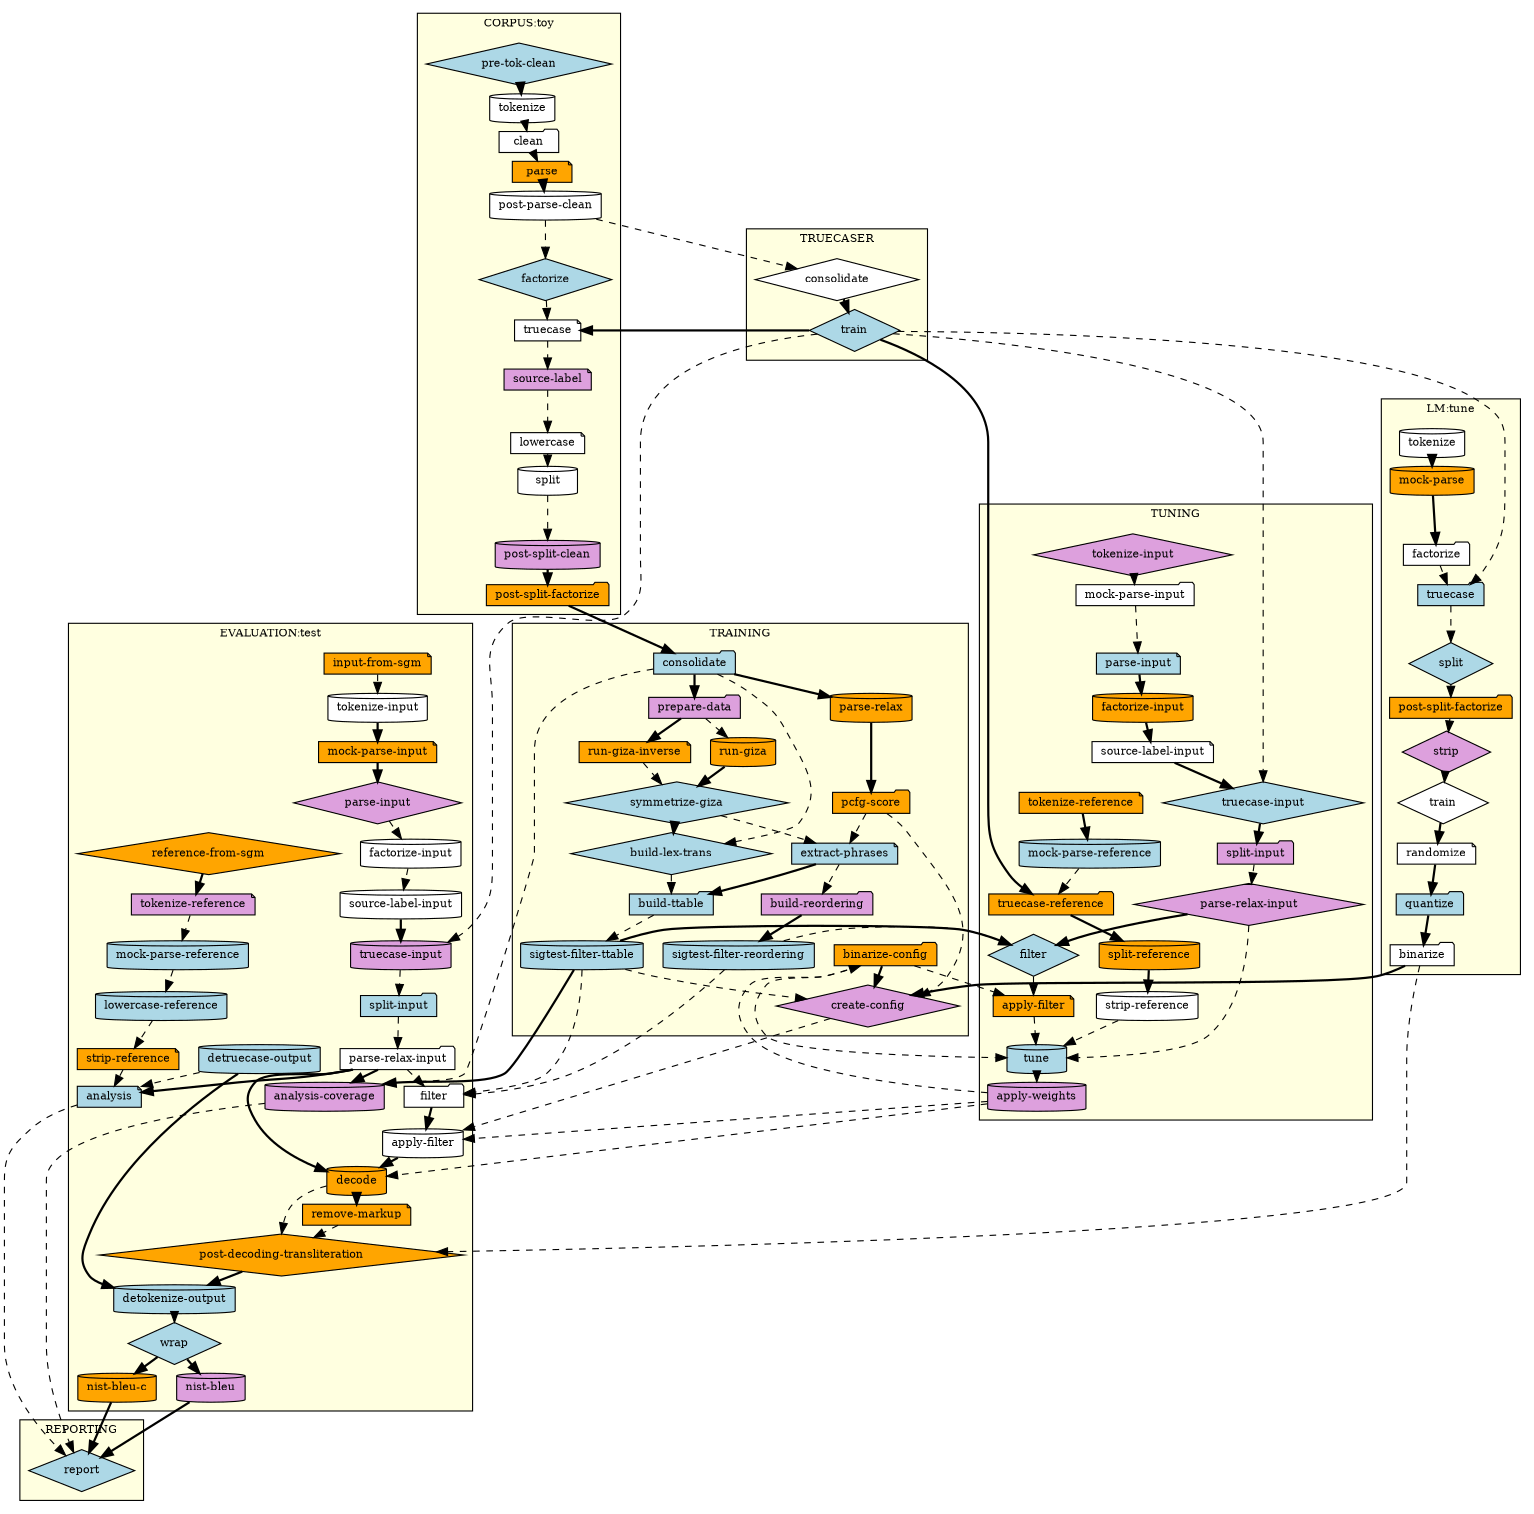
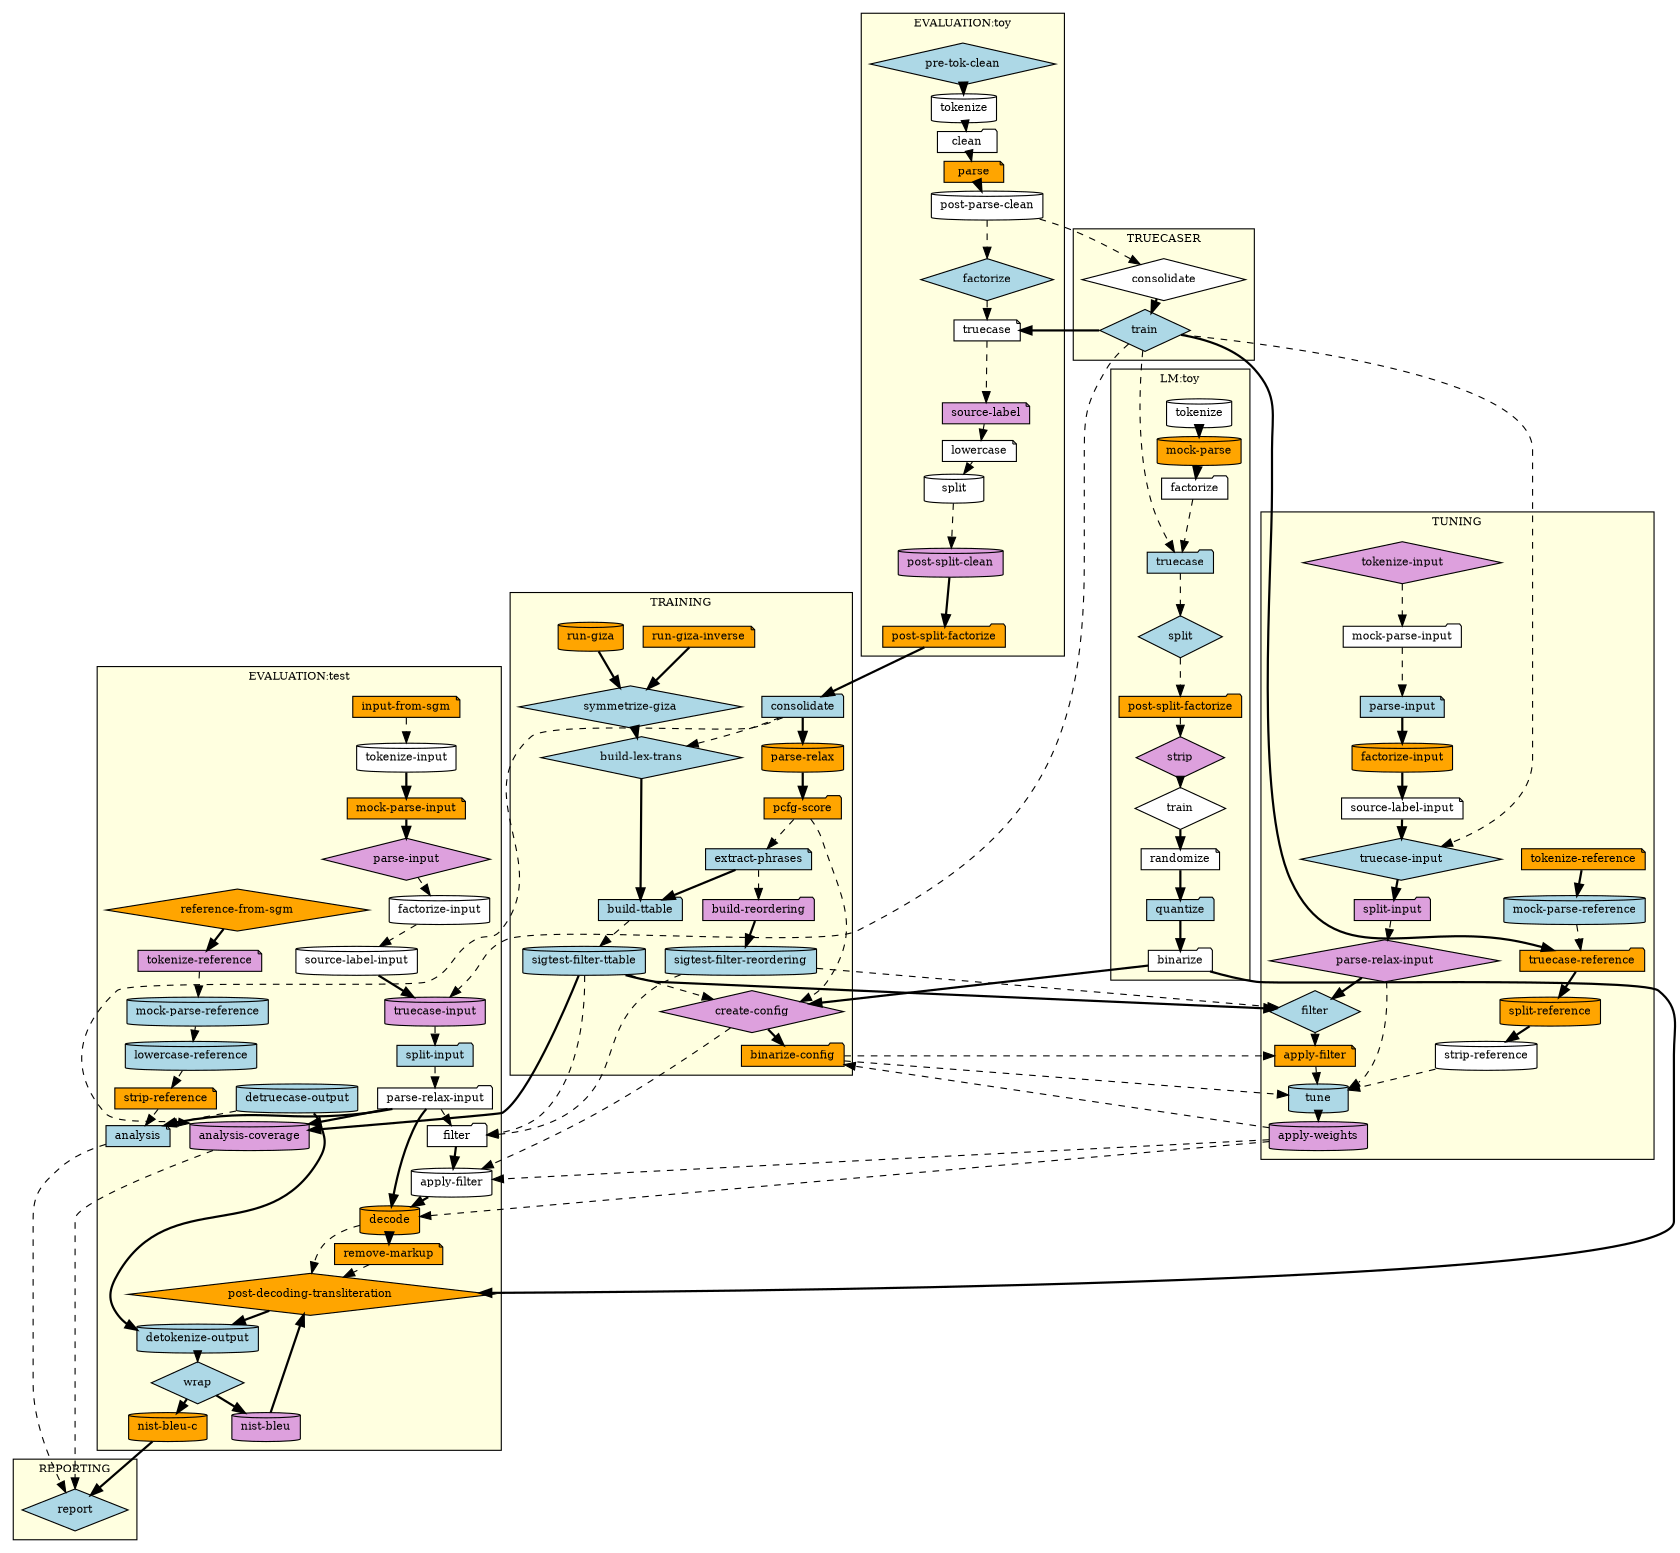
(519, 24) -> (963, 24)
(1451, 409) -> (1180, 380)
(695, 708) -> none
(649, 769) -> (673, 664)
(763, 827) -> none
(671, 879) -> (641, 833)
(880, 971) -> (772, 1033)
(1039, 1233) -> (1429, 1267)
(150, 1427) -> (285, 1369)
